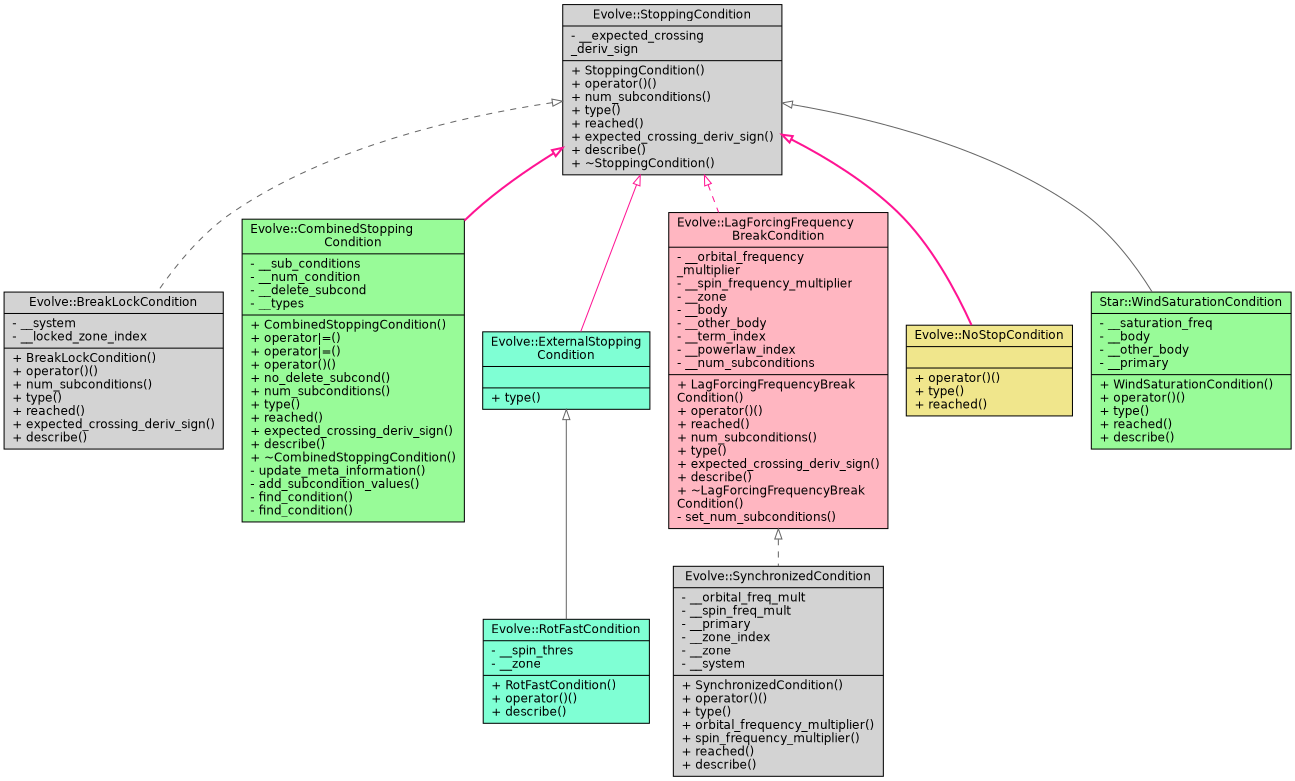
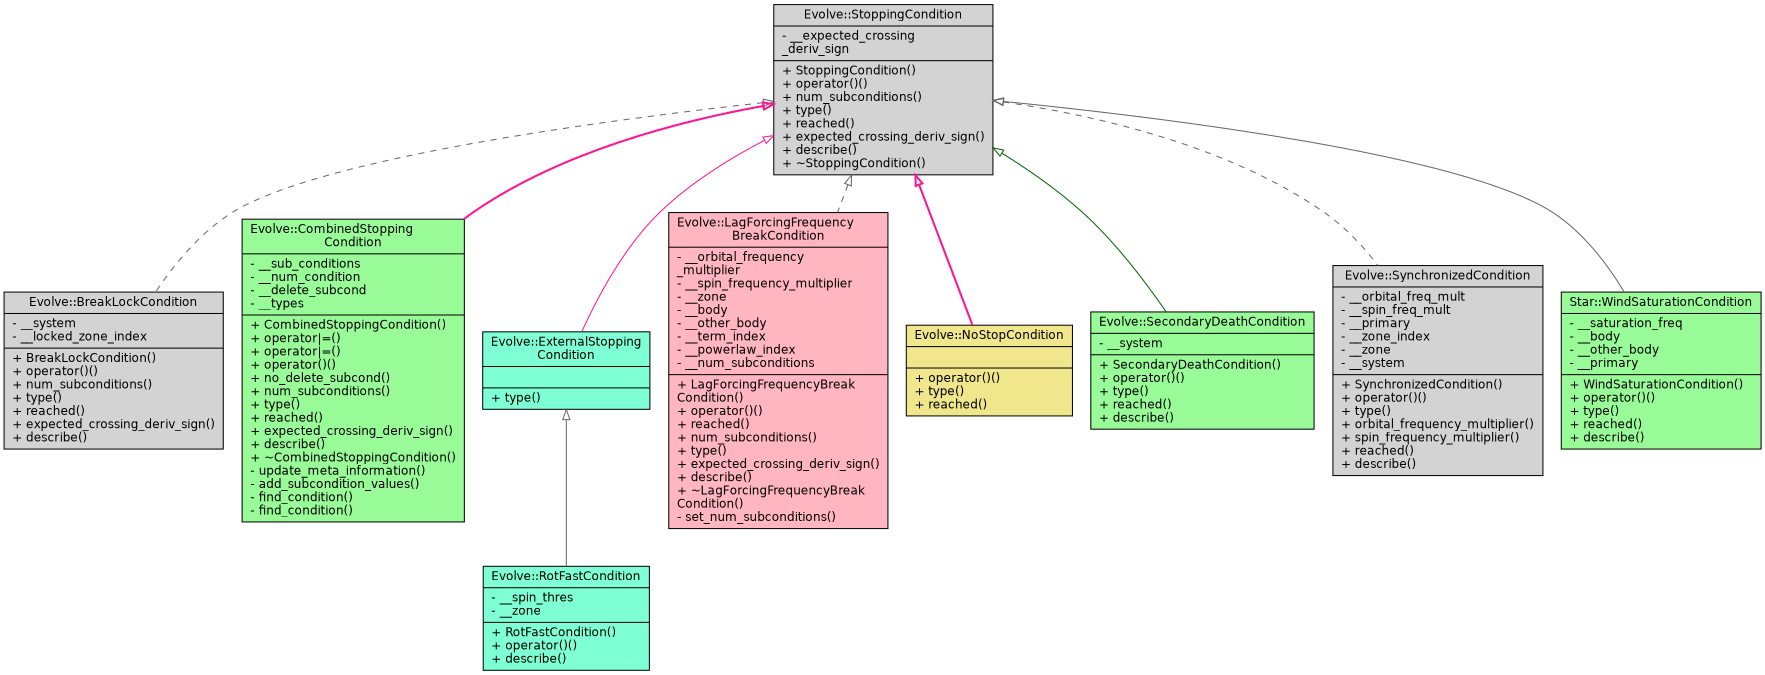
(713, 199) -> (843, 199)
none -> (1202, 371)
(778, 553) -> (1206, 152)
